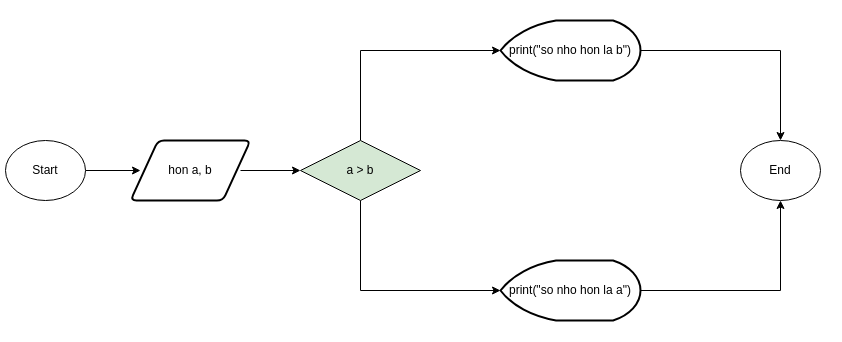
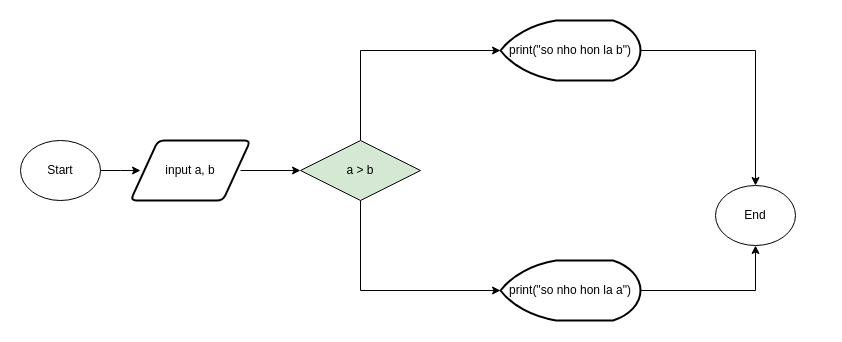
(46, 171) -> (61, 171)
(191, 171) -> (191, 171)
(781, 171) -> (756, 216)
